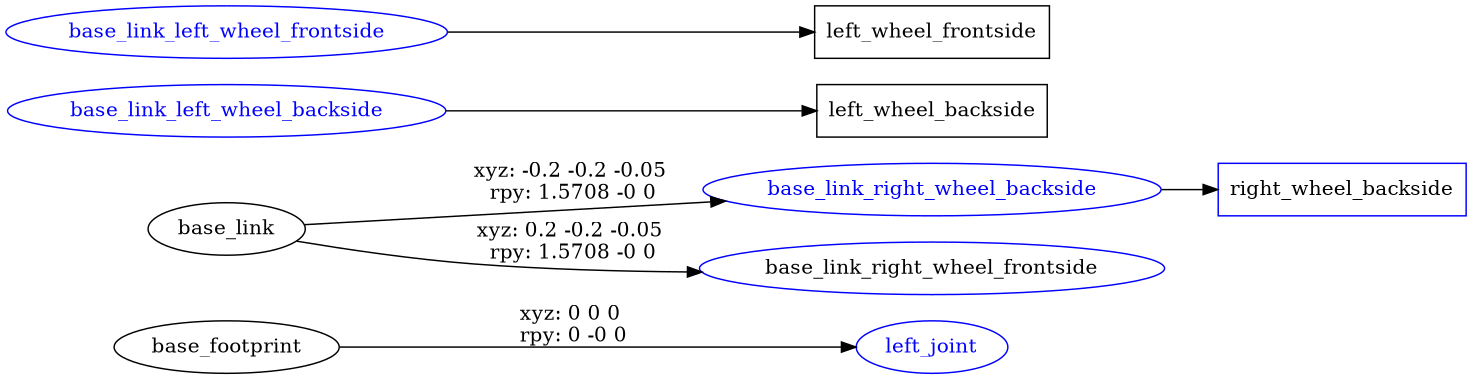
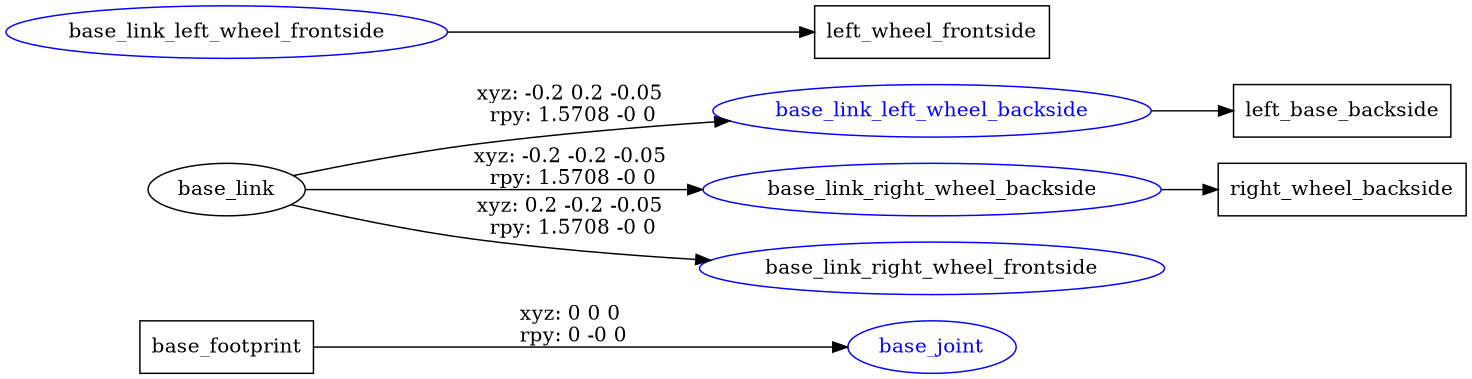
(227, 32) -> (227, 32)
(932, 111) -> (1342, 111)
none -> (503, 141)
(932, 190) -> (932, 190)
(1342, 190) -> (1342, 190)
(227, 347) -> (227, 347)
(932, 347) -> (932, 347)
